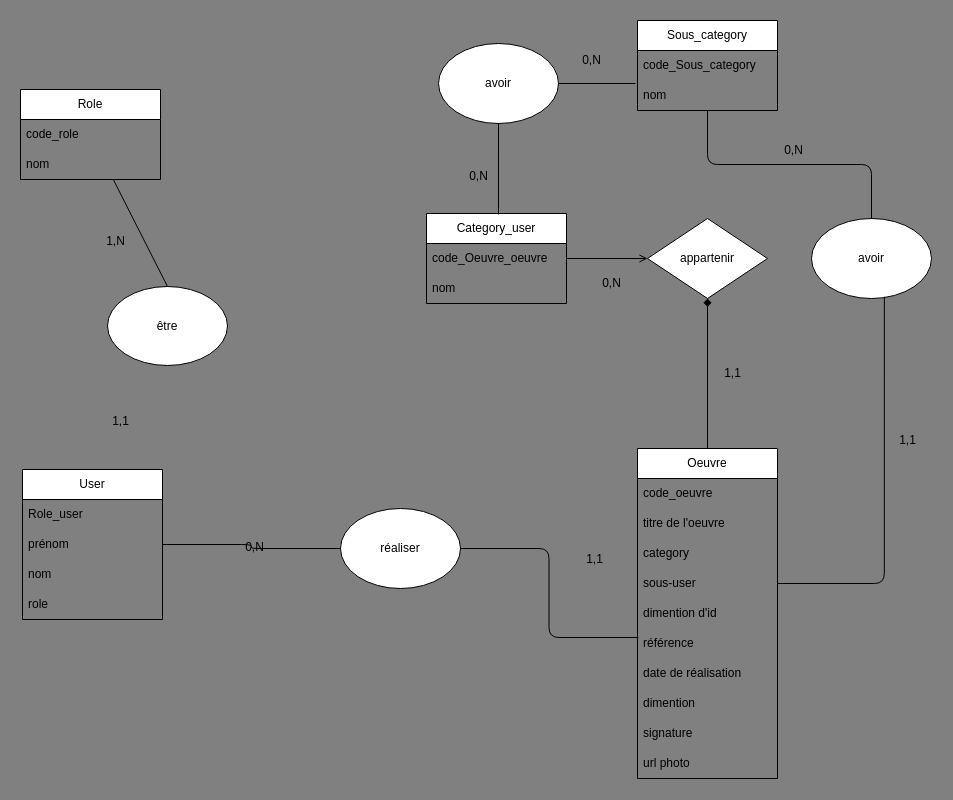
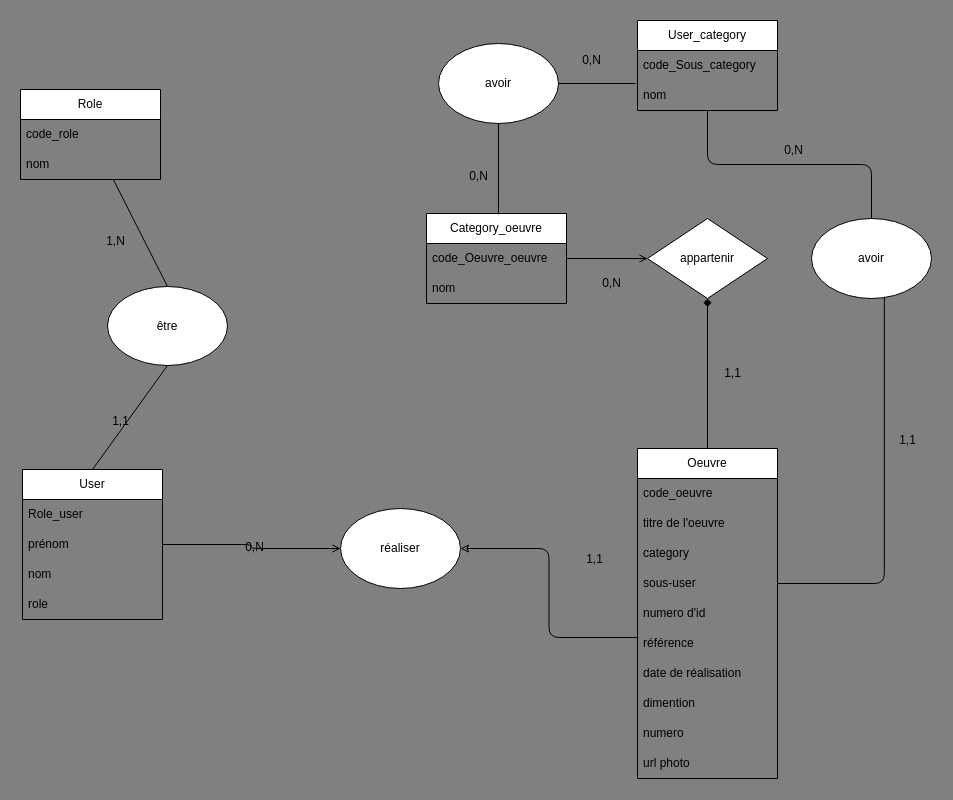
(708, 36) -> (708, 36)
(497, 229) -> (497, 229)
none -> (130, 418)
(335, 549) -> (335, 549)
(466, 549) -> (468, 549)
(683, 614) -> (676, 614)
(672, 734) -> (664, 734)
